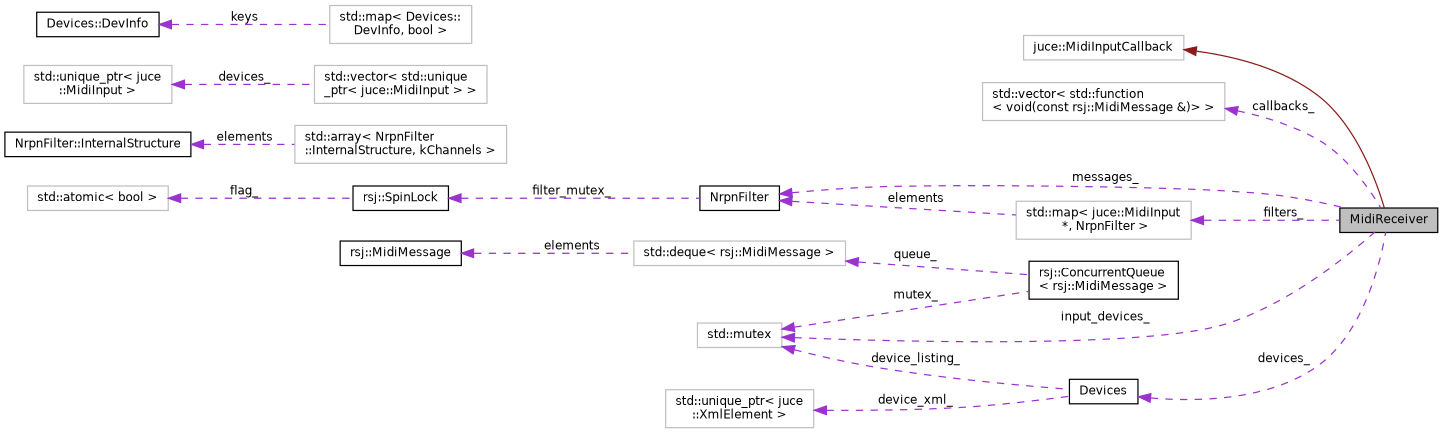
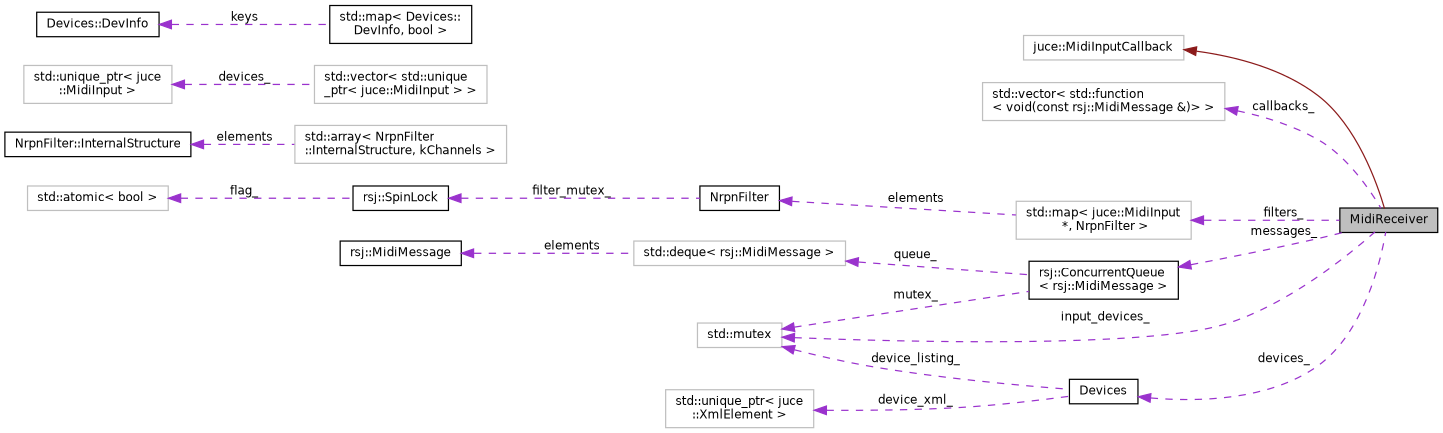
(401, 24) -> (401, 24)
(1070, 186) -> (1268, 249)
